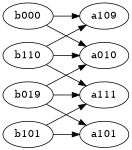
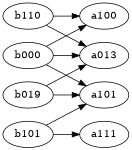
(104, 16) -> (104, 16)
(104, 56) -> (104, 56)
(61, 73) -> none
none -> (61, 73)
(63, 95) -> none
